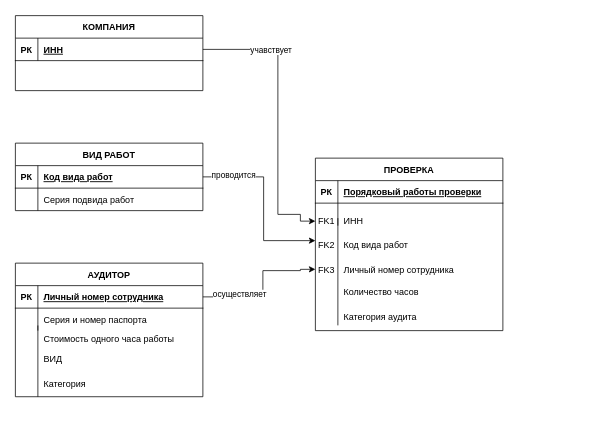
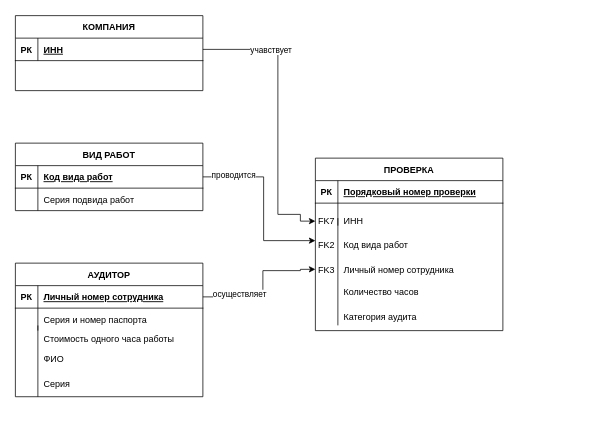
(407, 192) -> (404, 192)
(326, 221) -> (326, 221)
(51, 359) -> (51, 359)
(66, 383) -> (56, 383)
